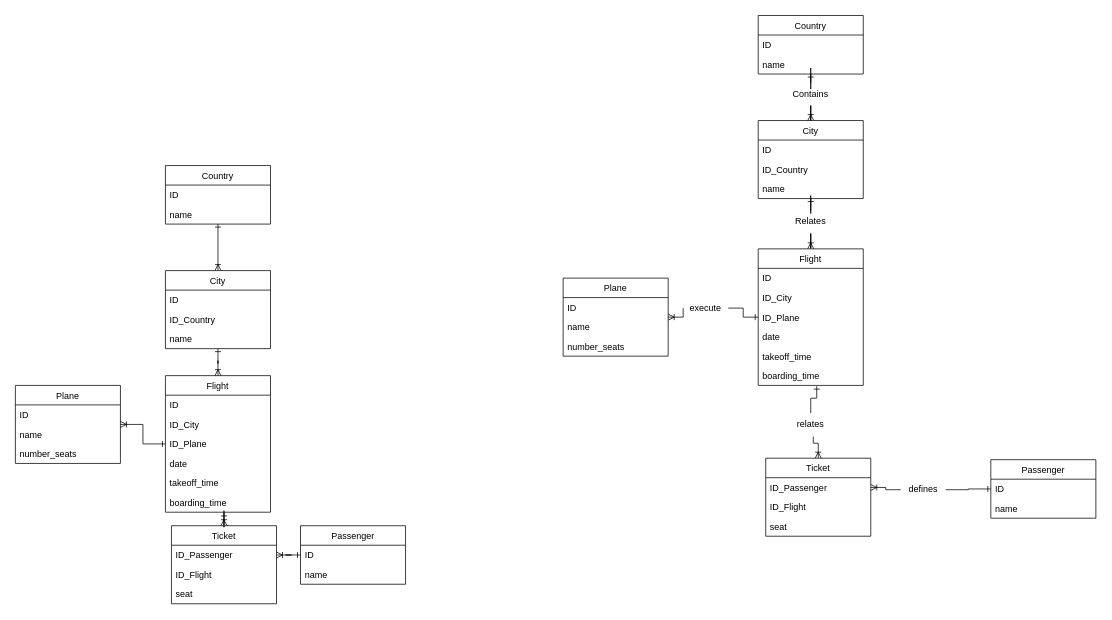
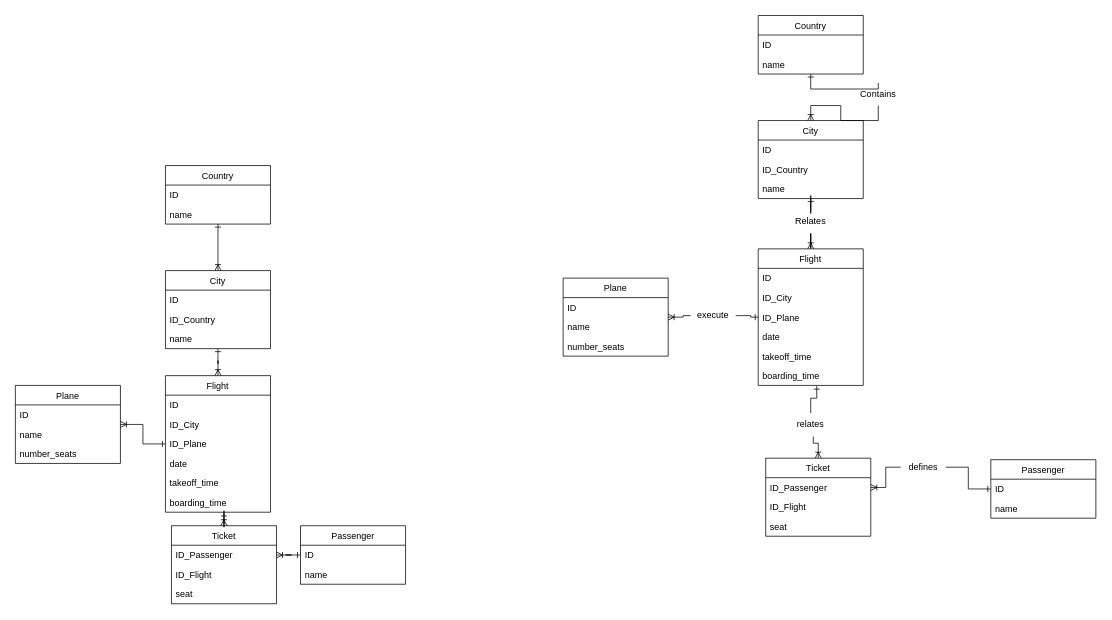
(810, 94) -> (878, 94)
(705, 308) -> (713, 315)
(923, 489) -> (923, 467)
